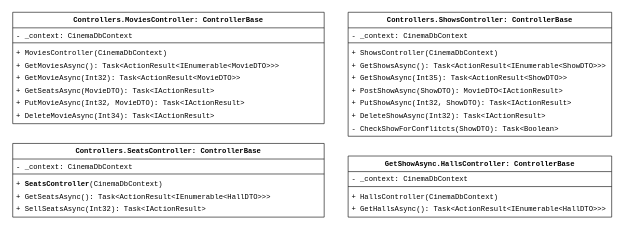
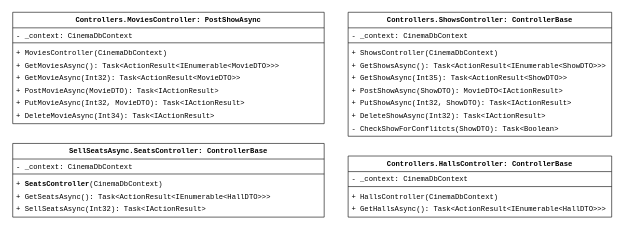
(168, 21) -> (168, 21)
(103, 92) -> (104, 92)
(168, 152) -> (168, 152)
(480, 165) -> (480, 165)
